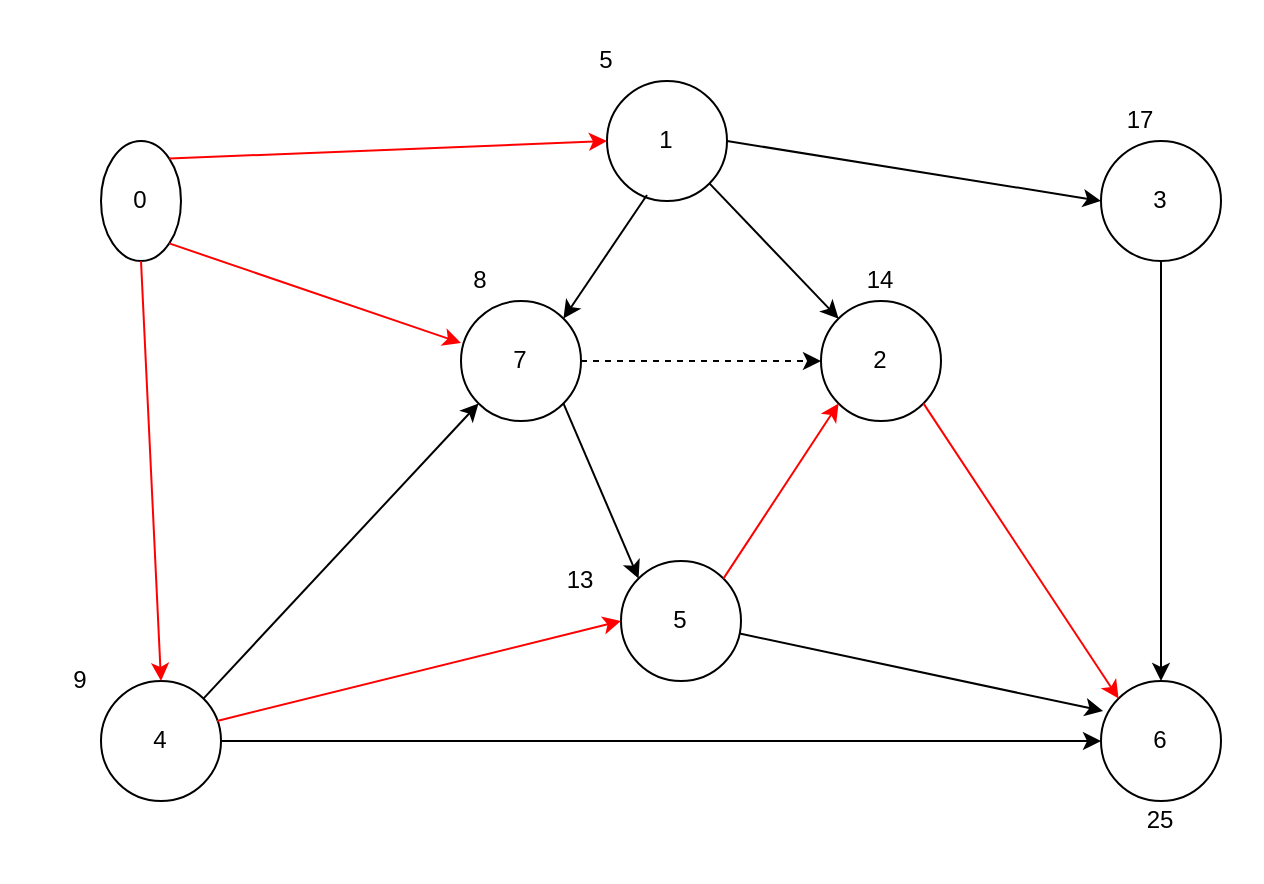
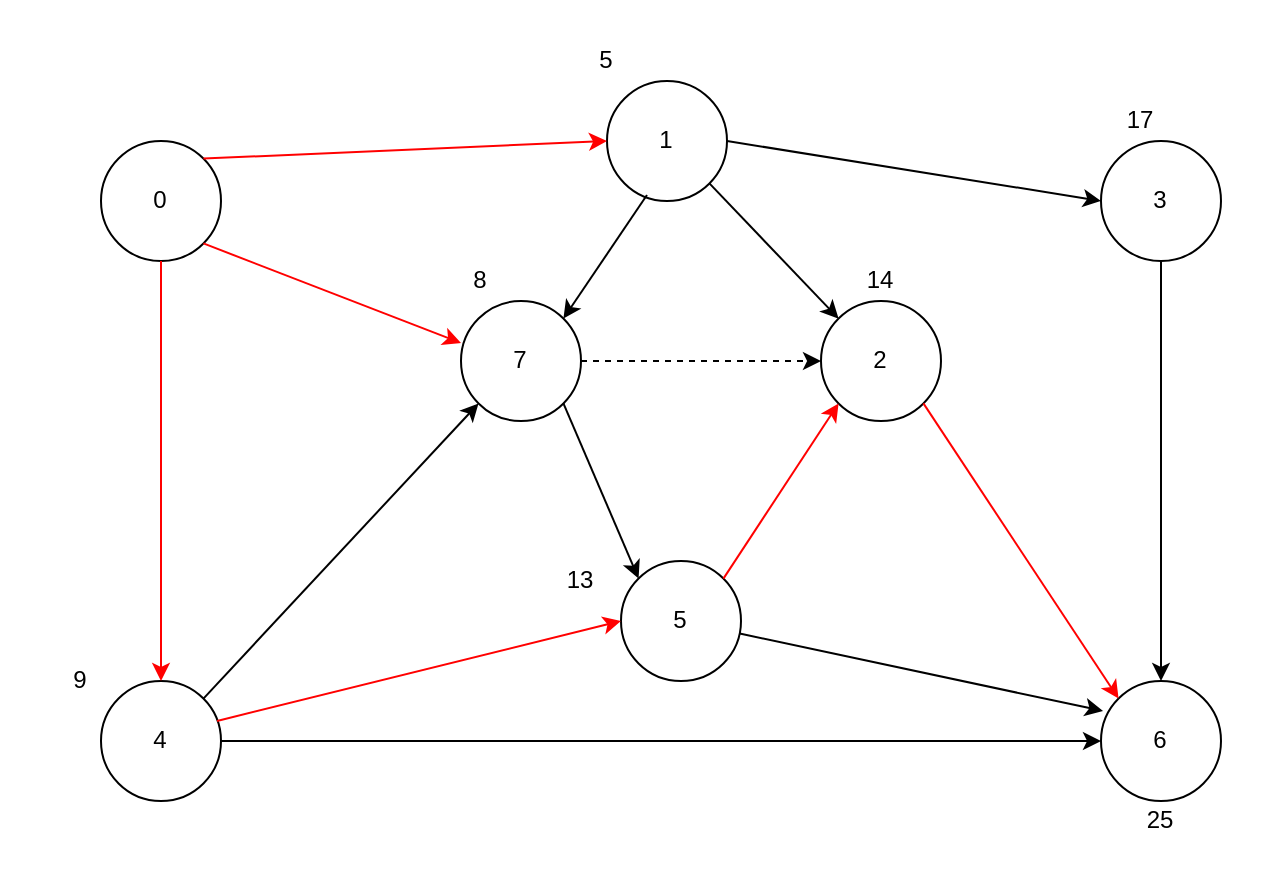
(141, 201) -> (161, 201)
